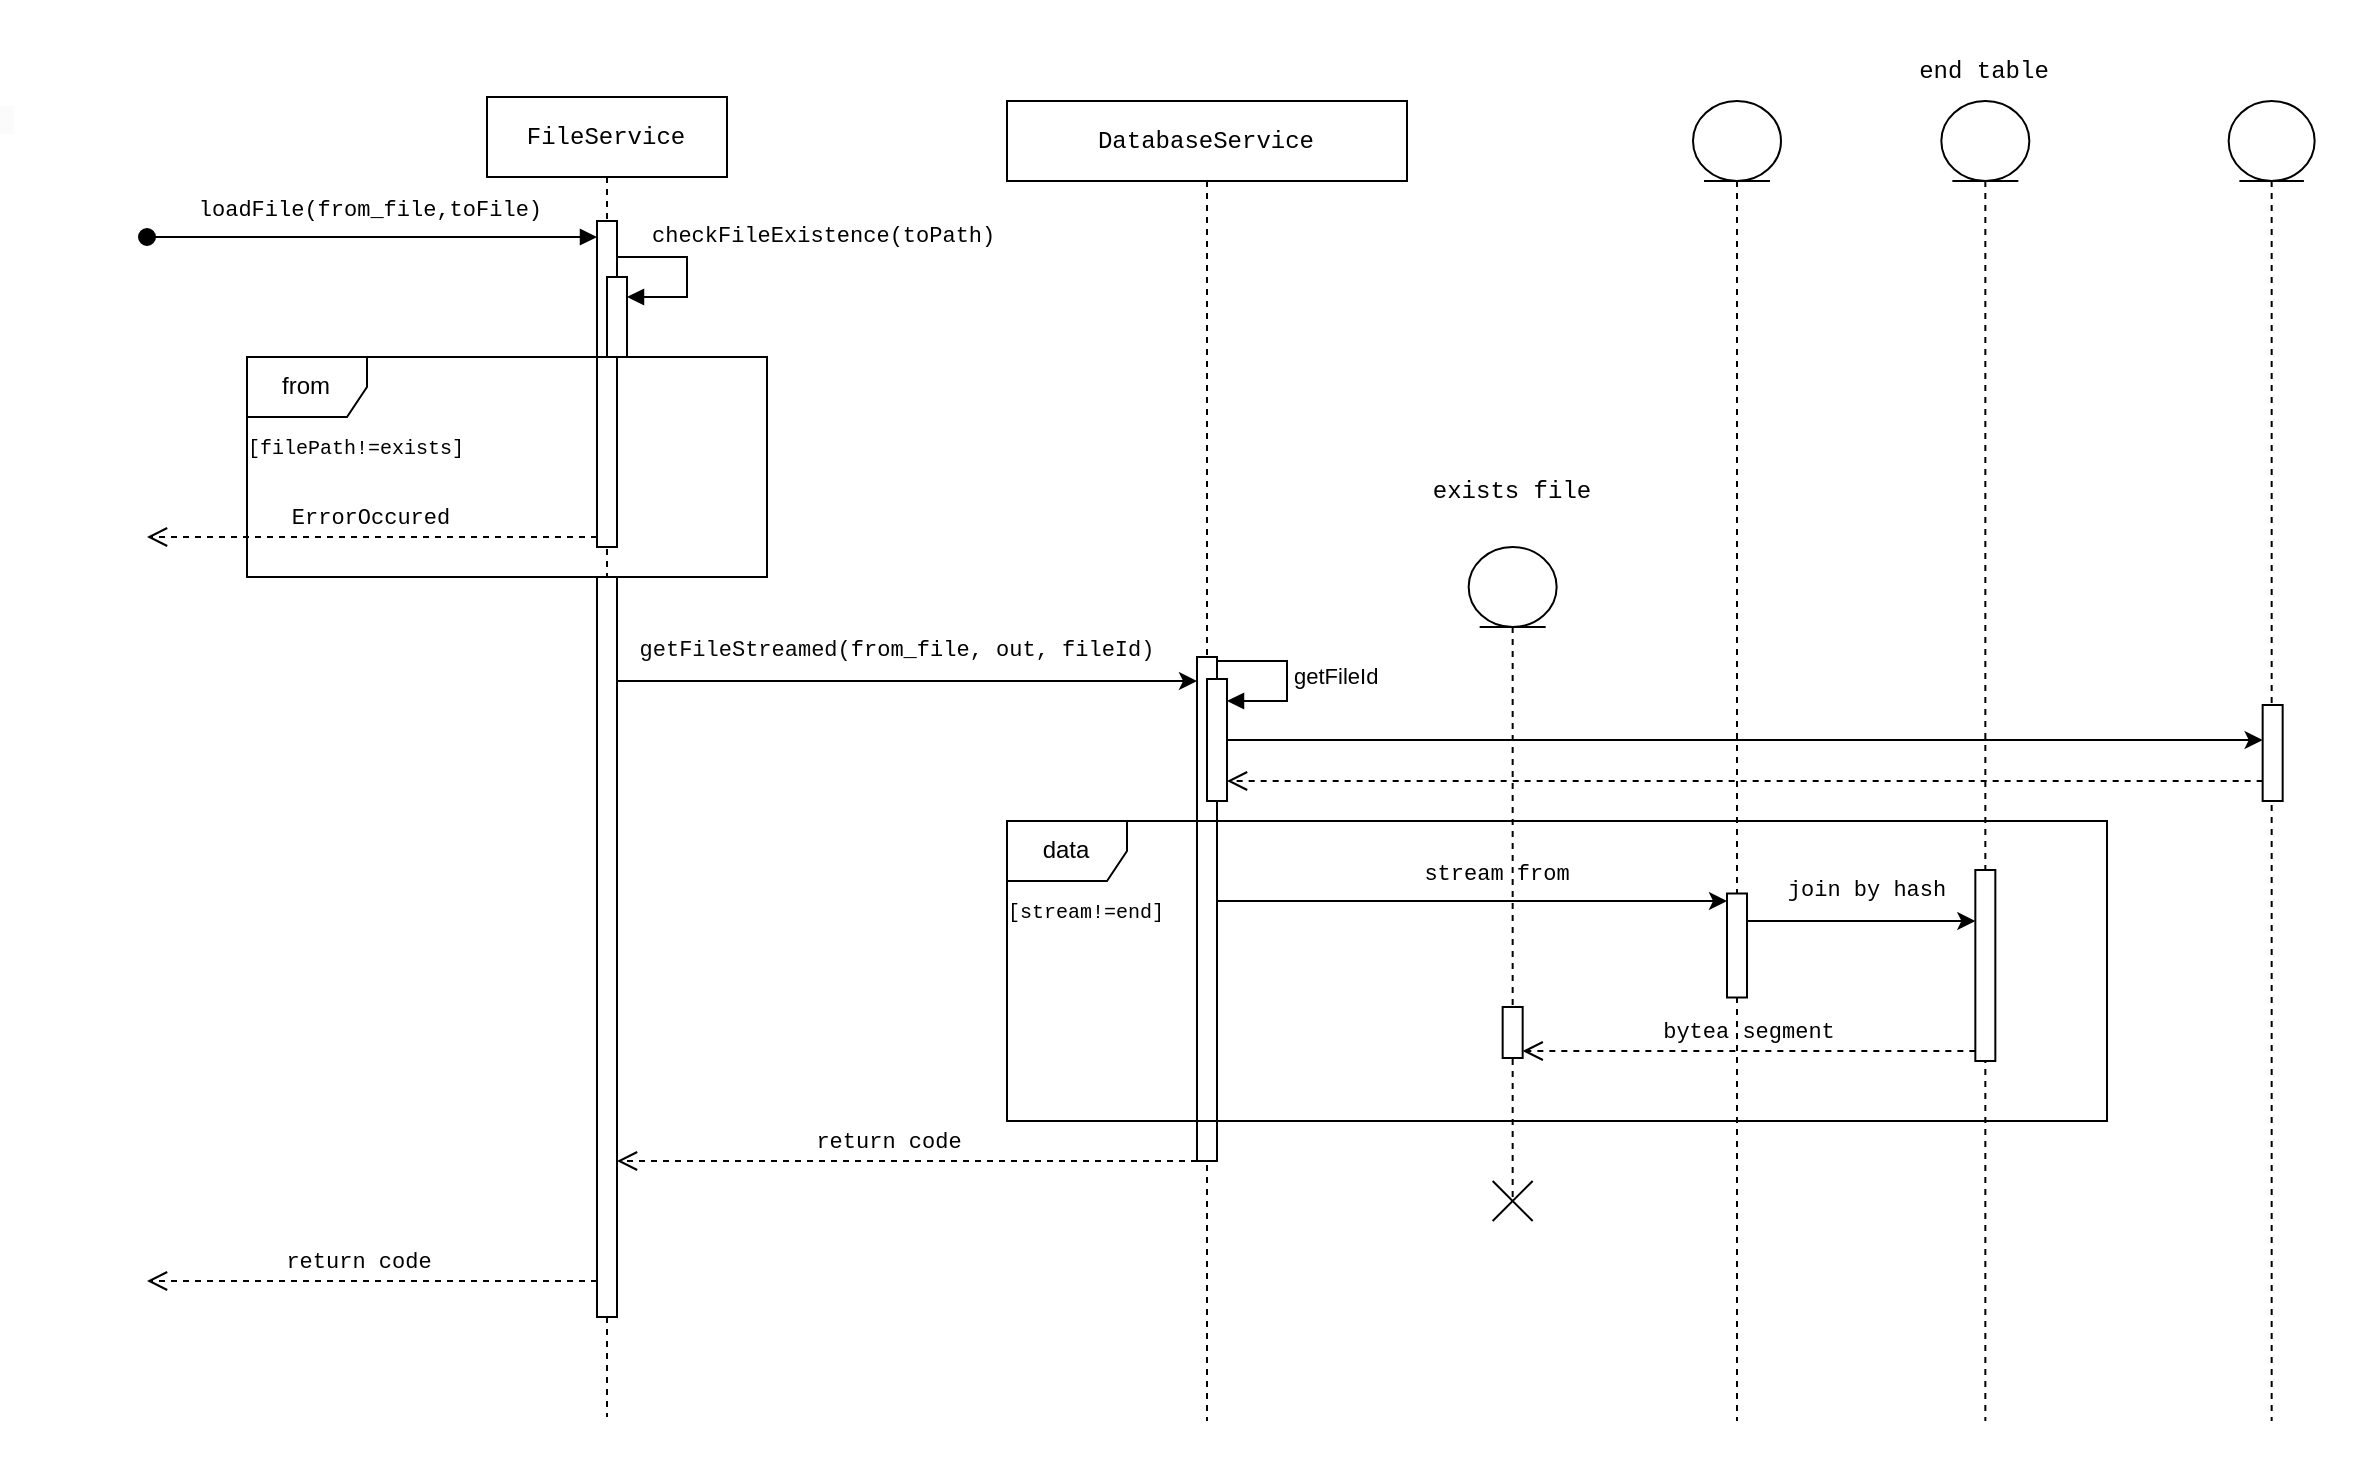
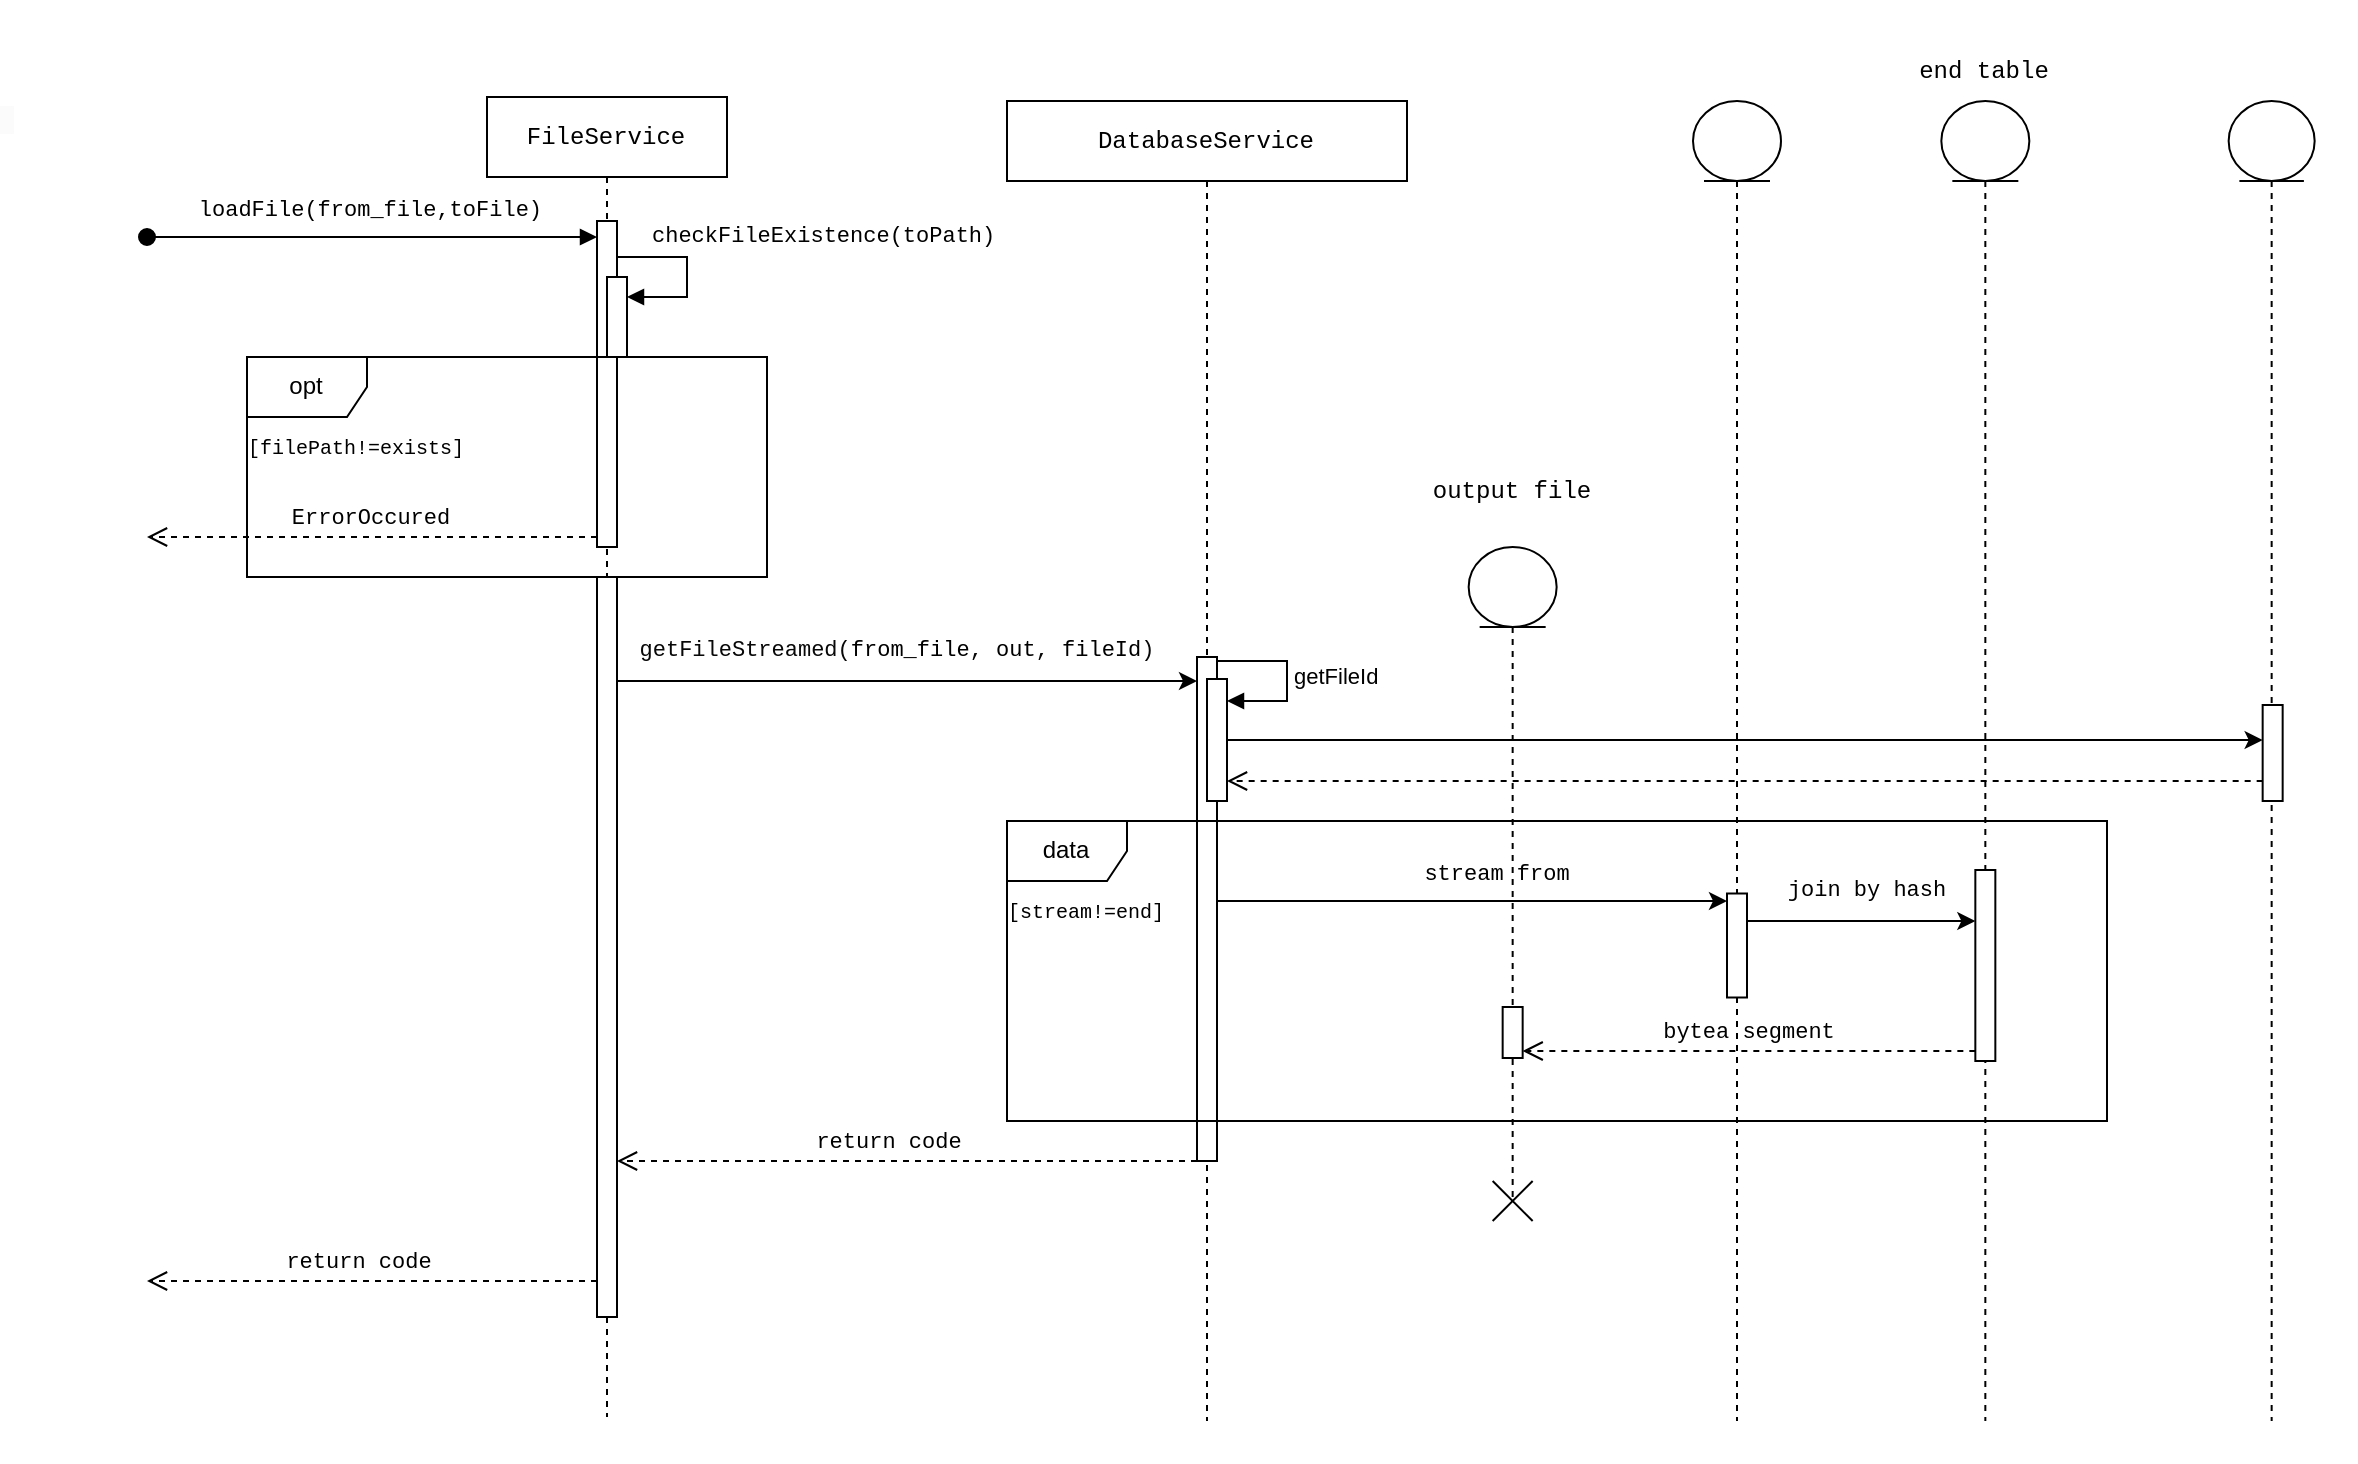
(307, 387) -> (307, 387)
(1513, 491) -> (1513, 491)
